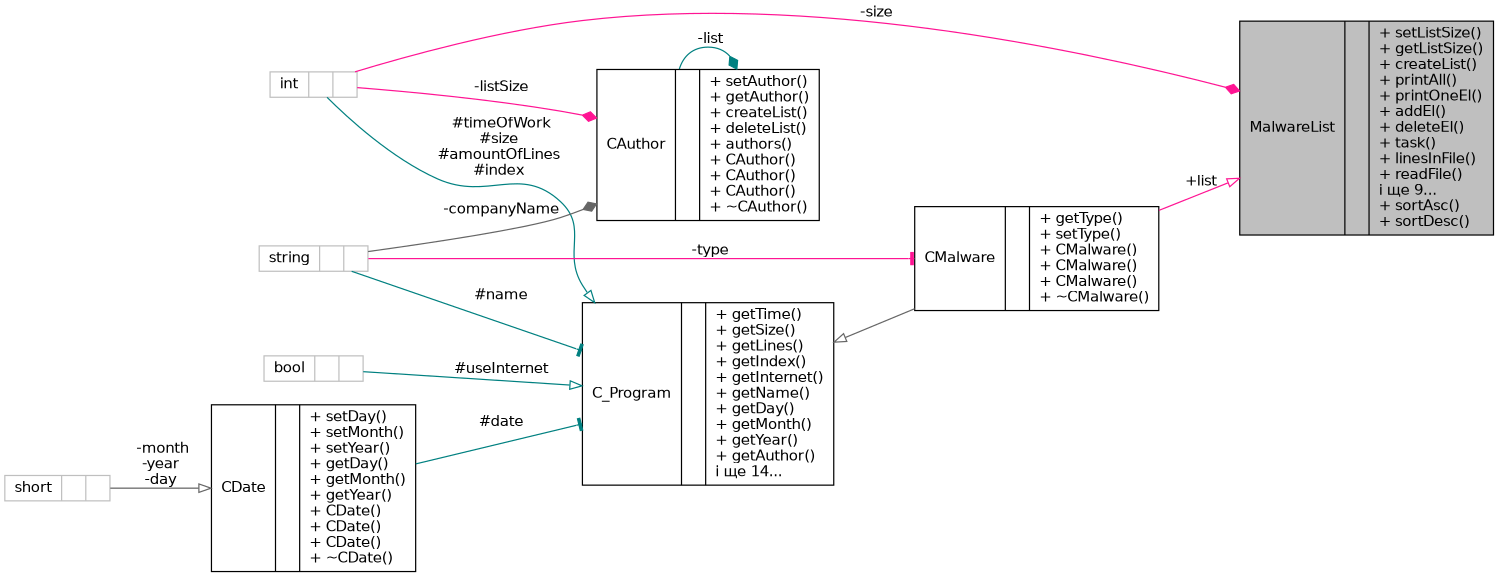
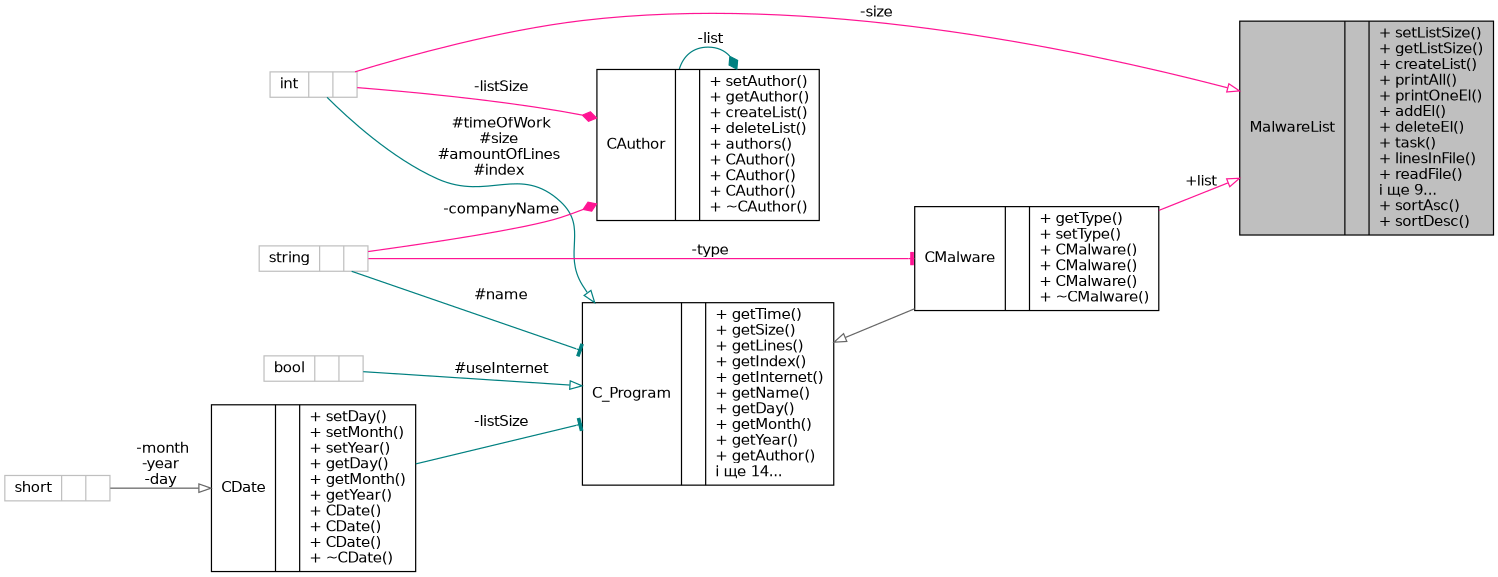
(790, 16) -> (791, 16)
(477, 235) -> (477, 235)
(499, 422) -> (499, 422)
